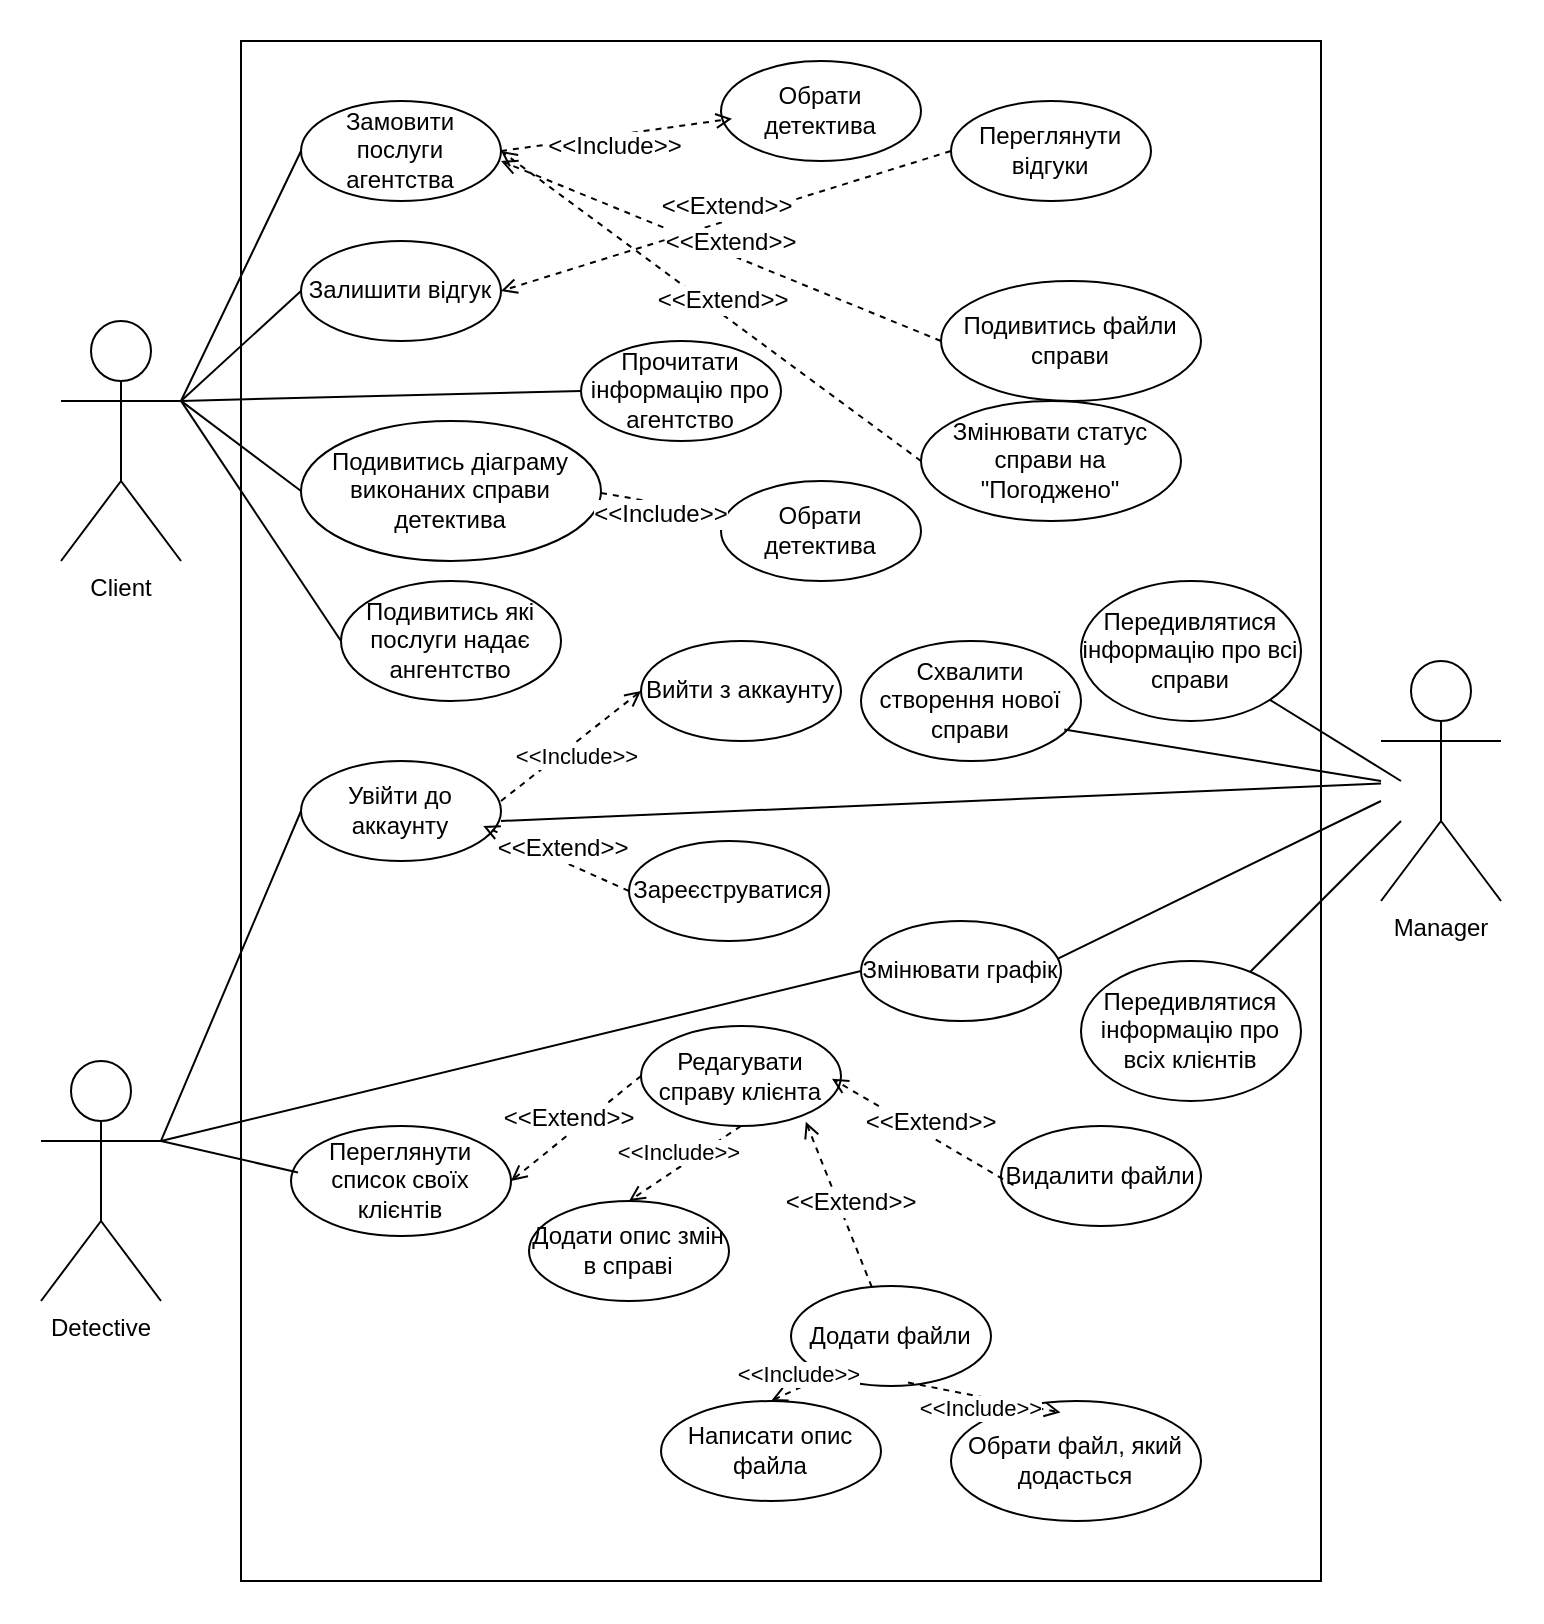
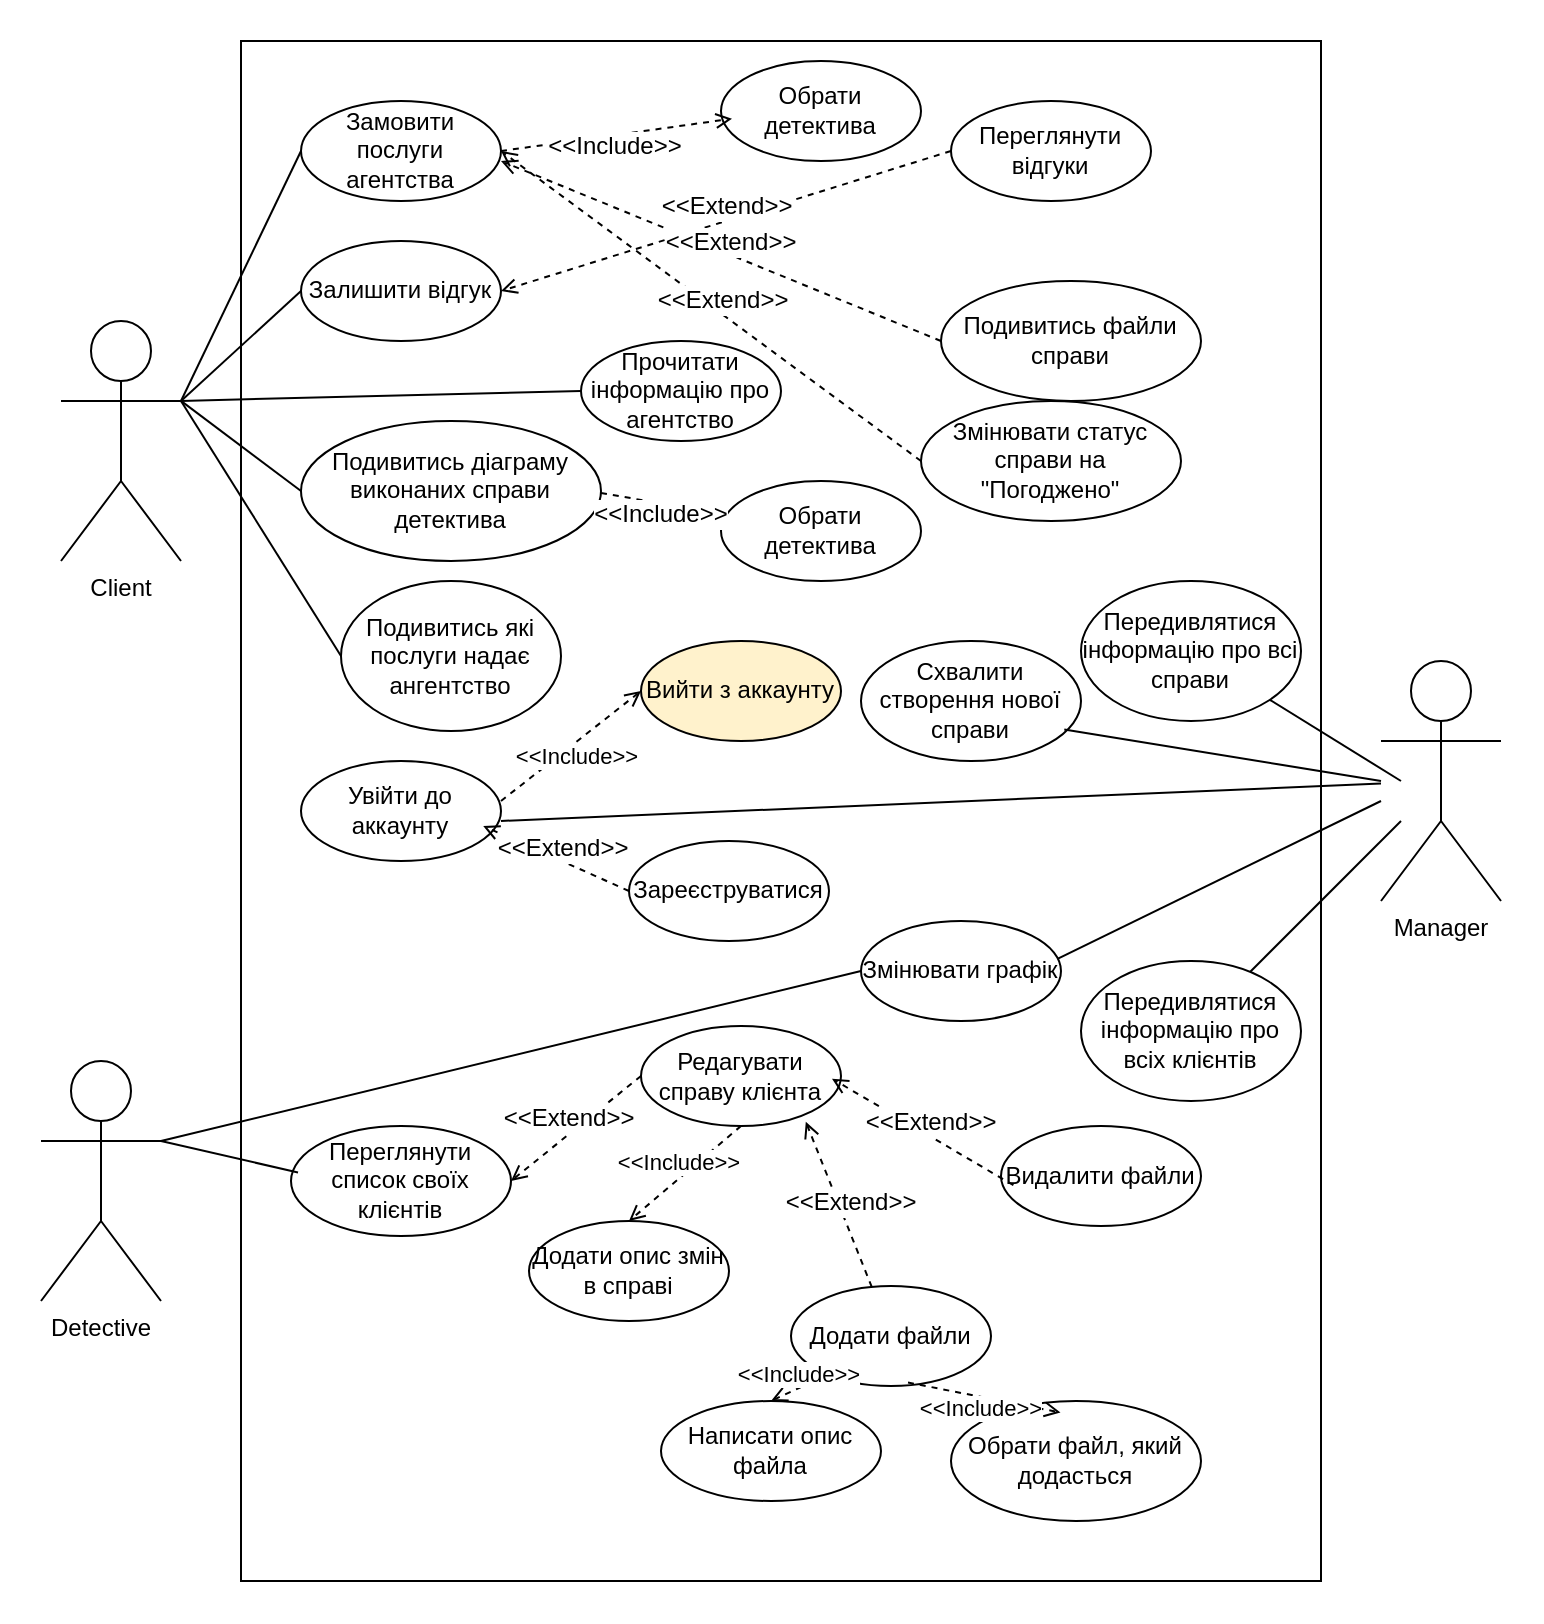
(451, 641) -> (451, 656)
(741, 691) -> (741, 691)
(205, 1037) -> none
(629, 1251) -> (629, 1271)
